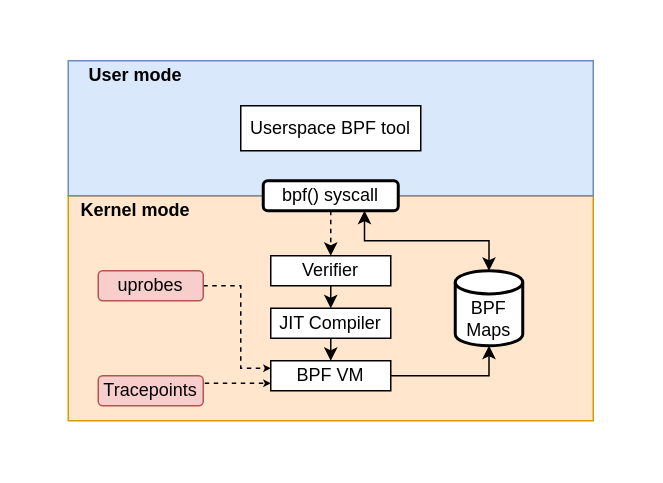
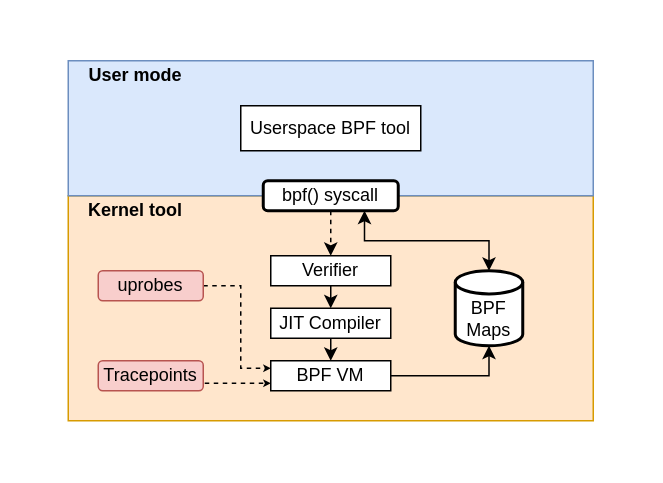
(136, 211) -> (136, 211)
(151, 391) -> (151, 376)
